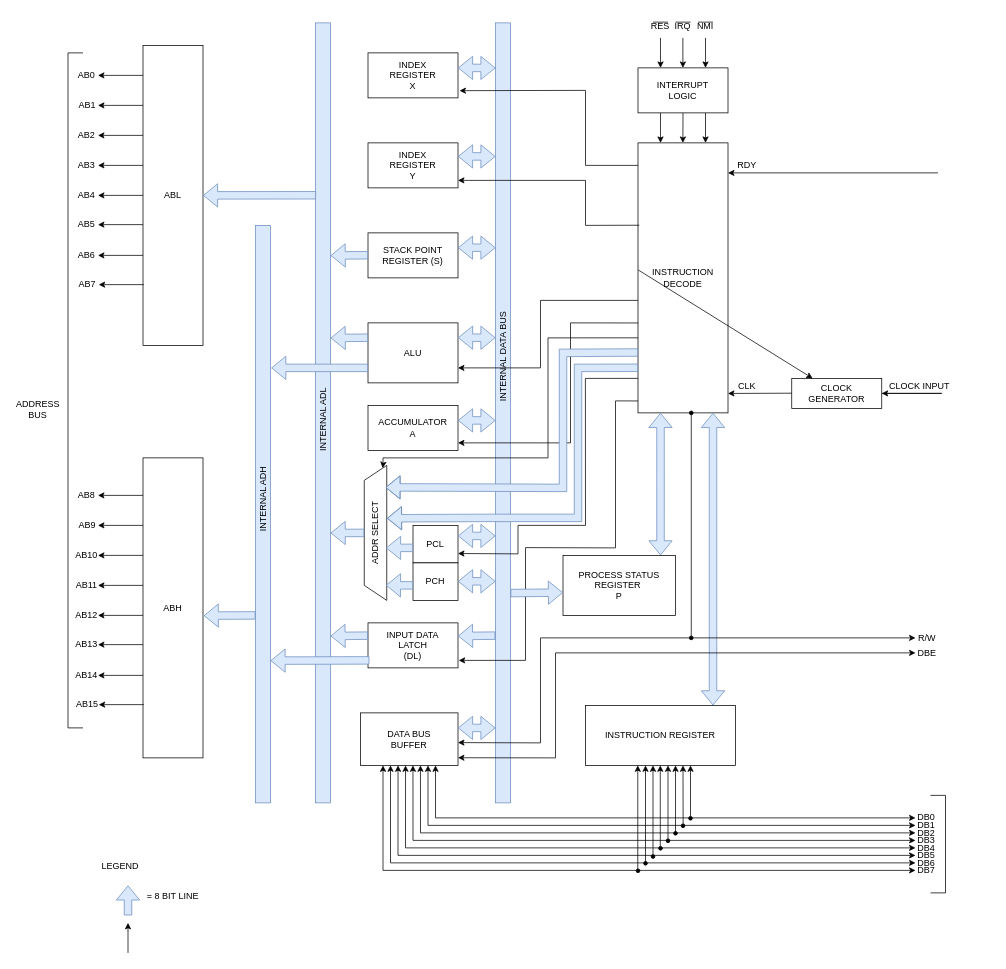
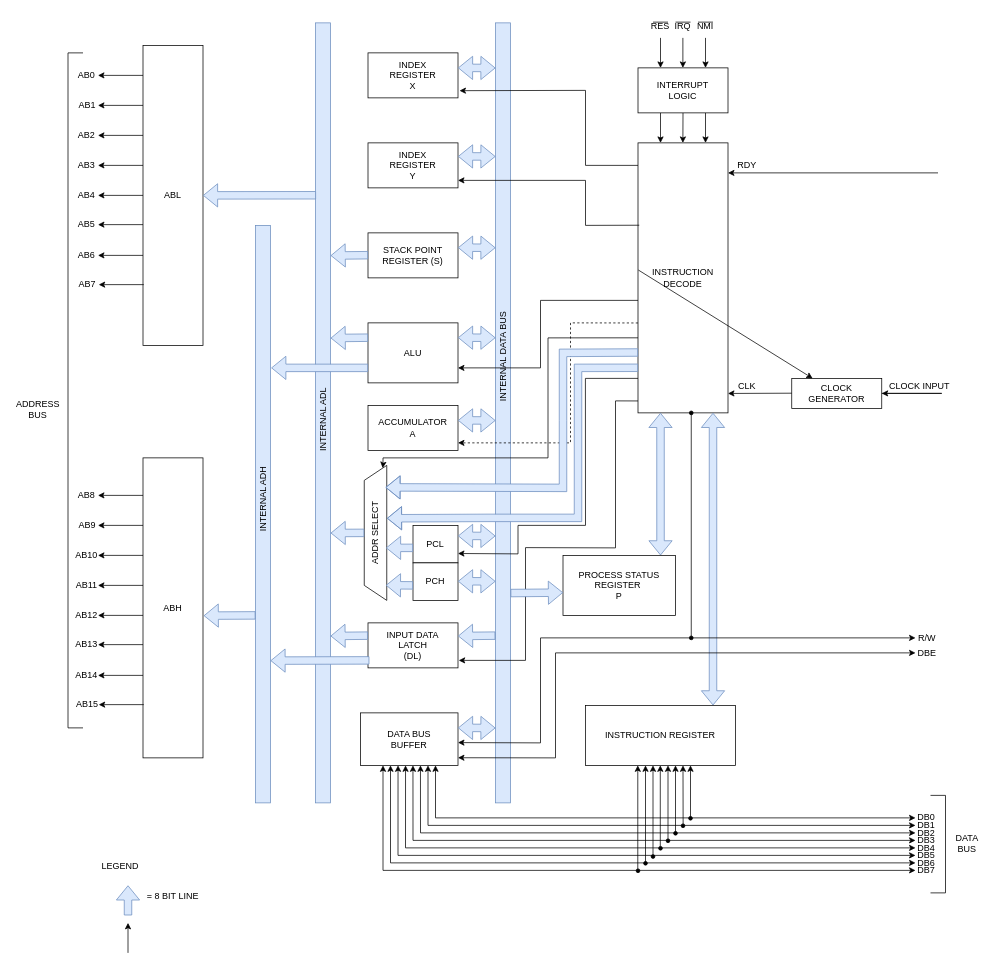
(570, 350) -> (570, 350)
none -> (967, 843)
